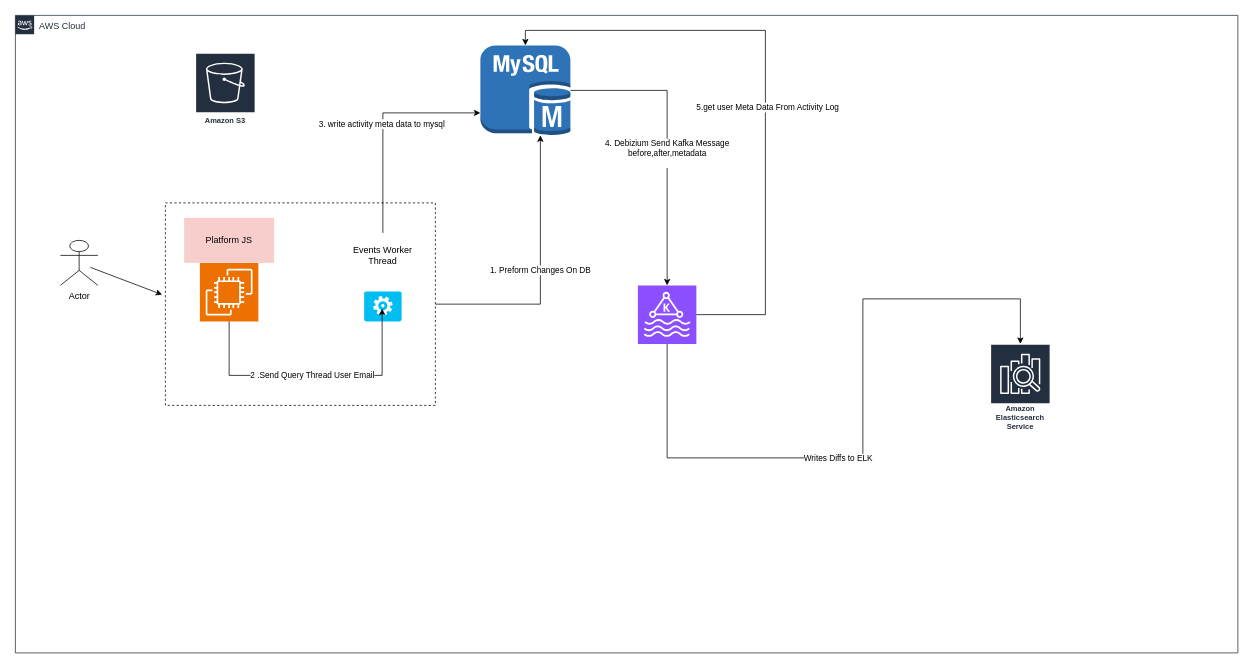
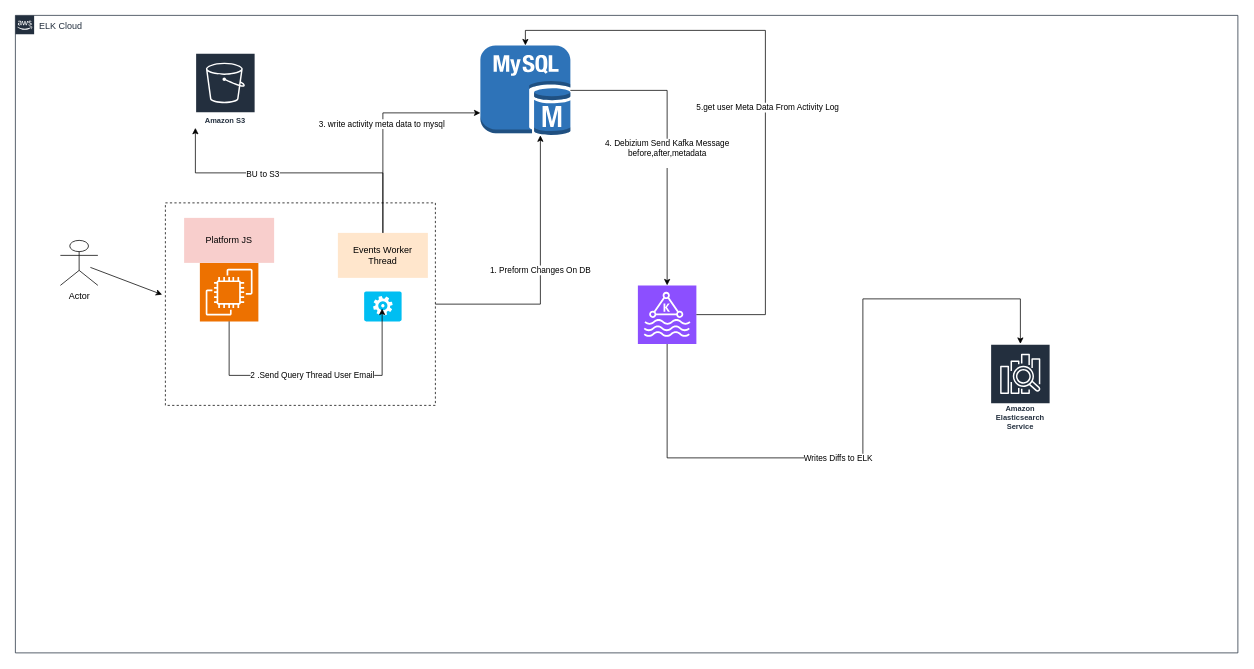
(60, 26) -> (60, 26)
none -> (195, 154)
(383, 255) -> (383, 255)
